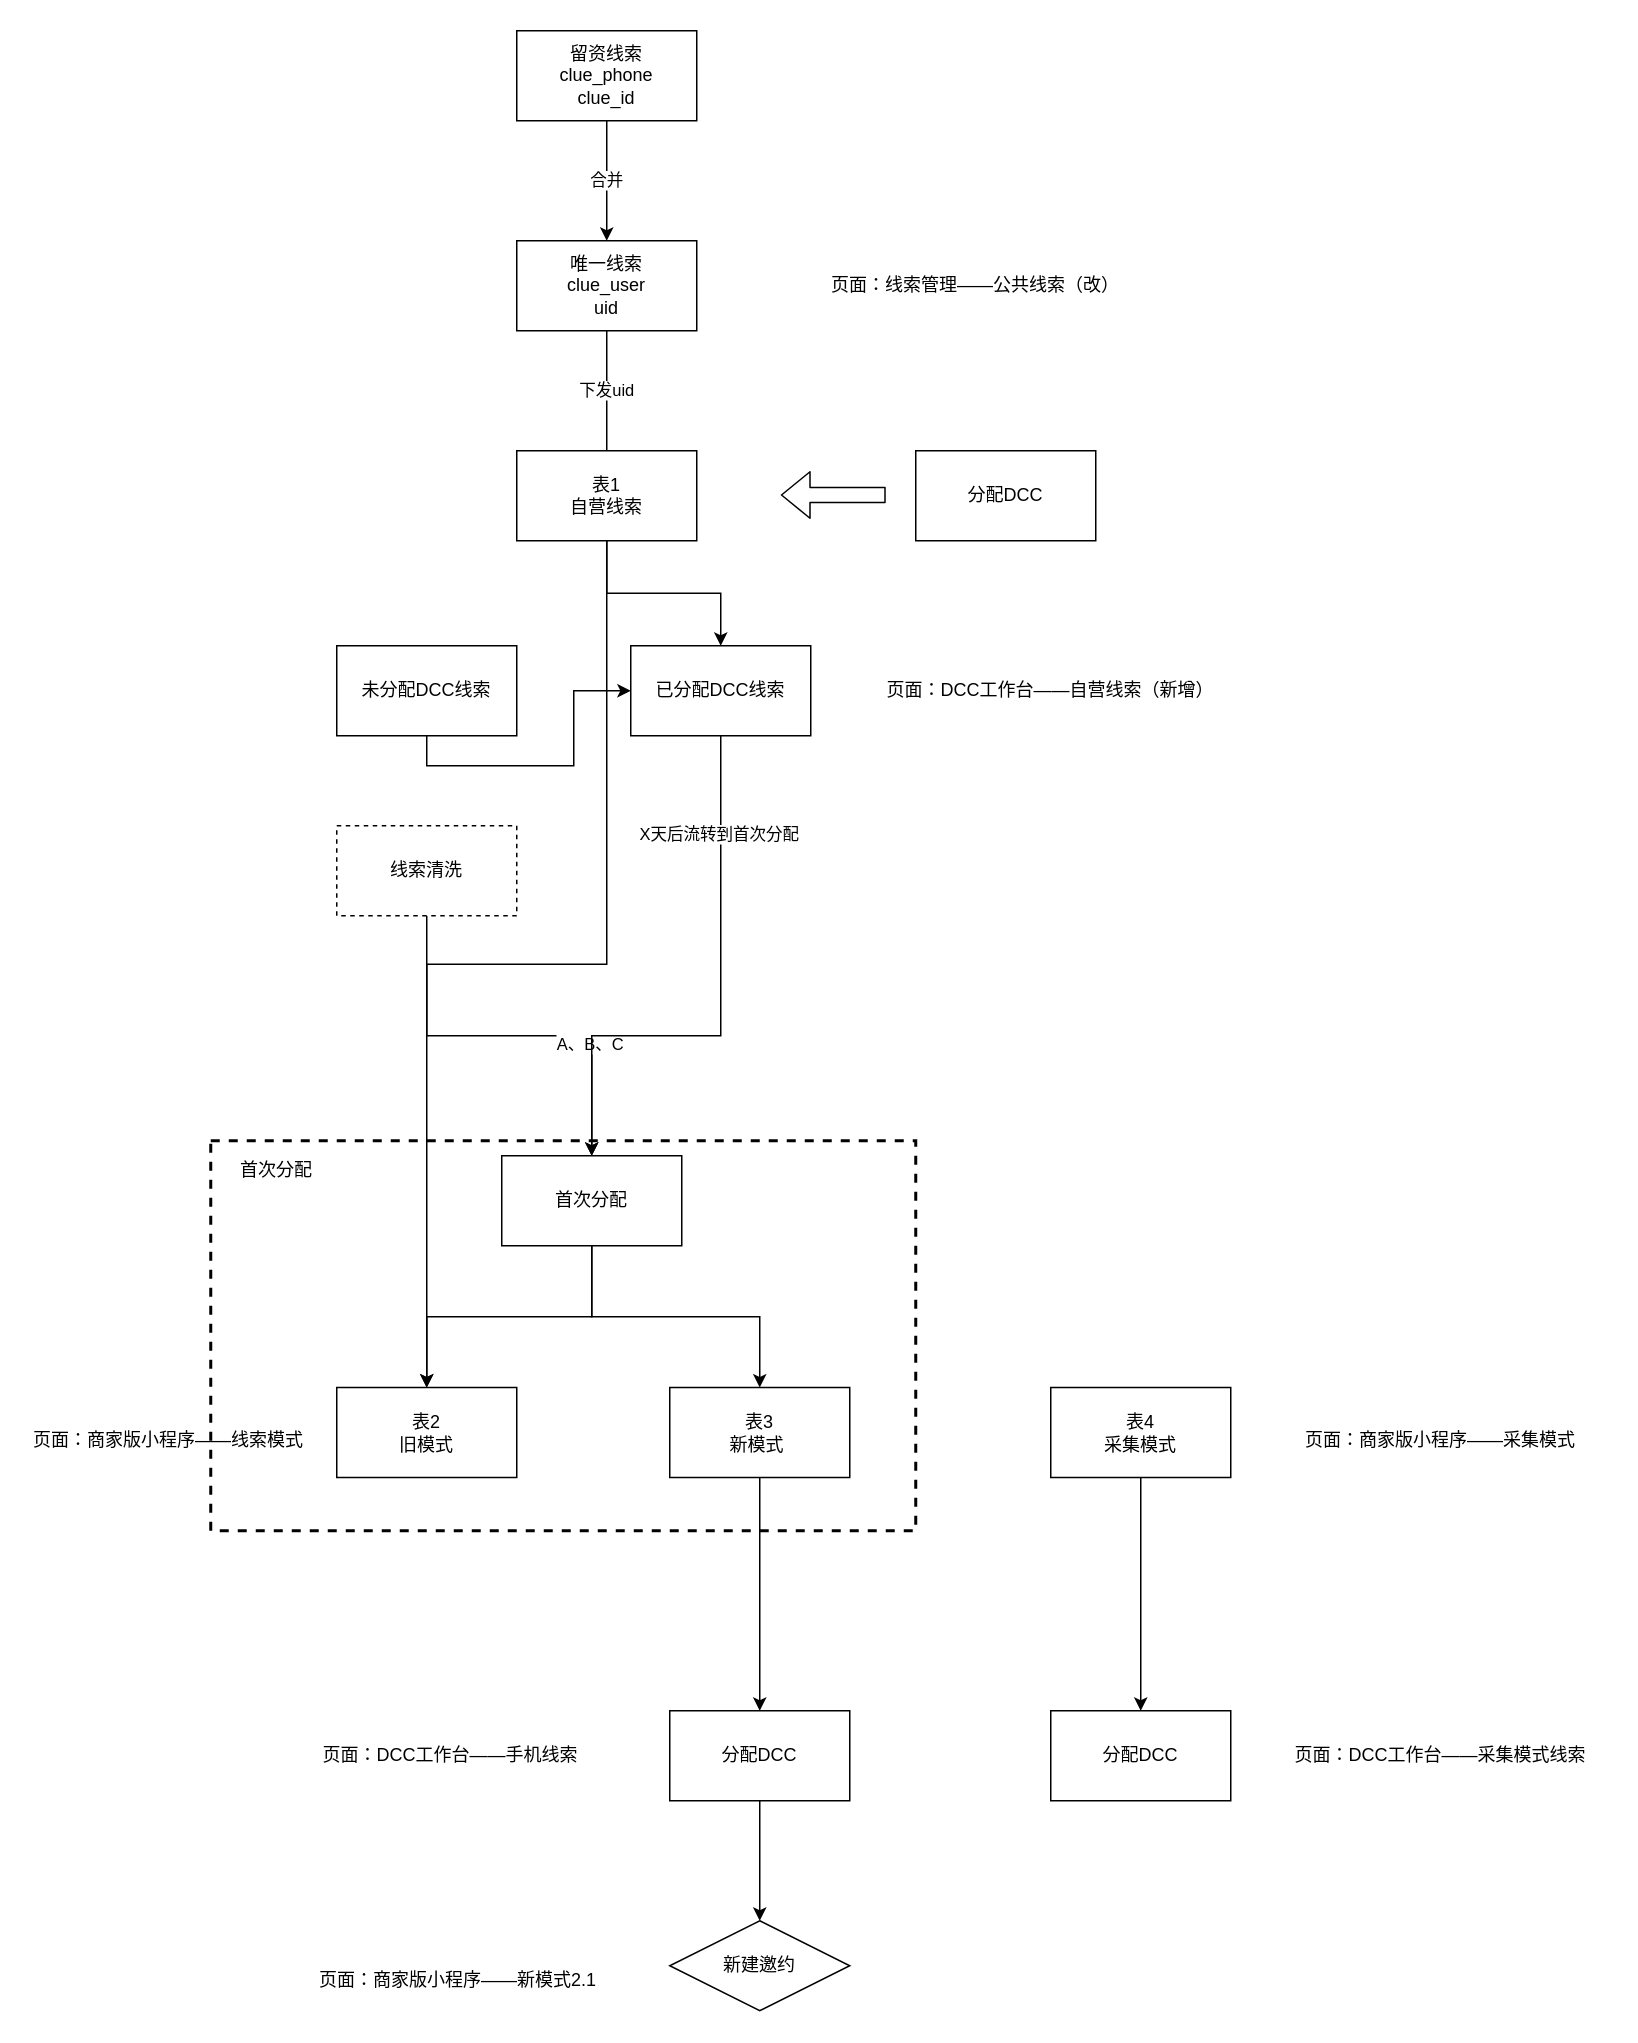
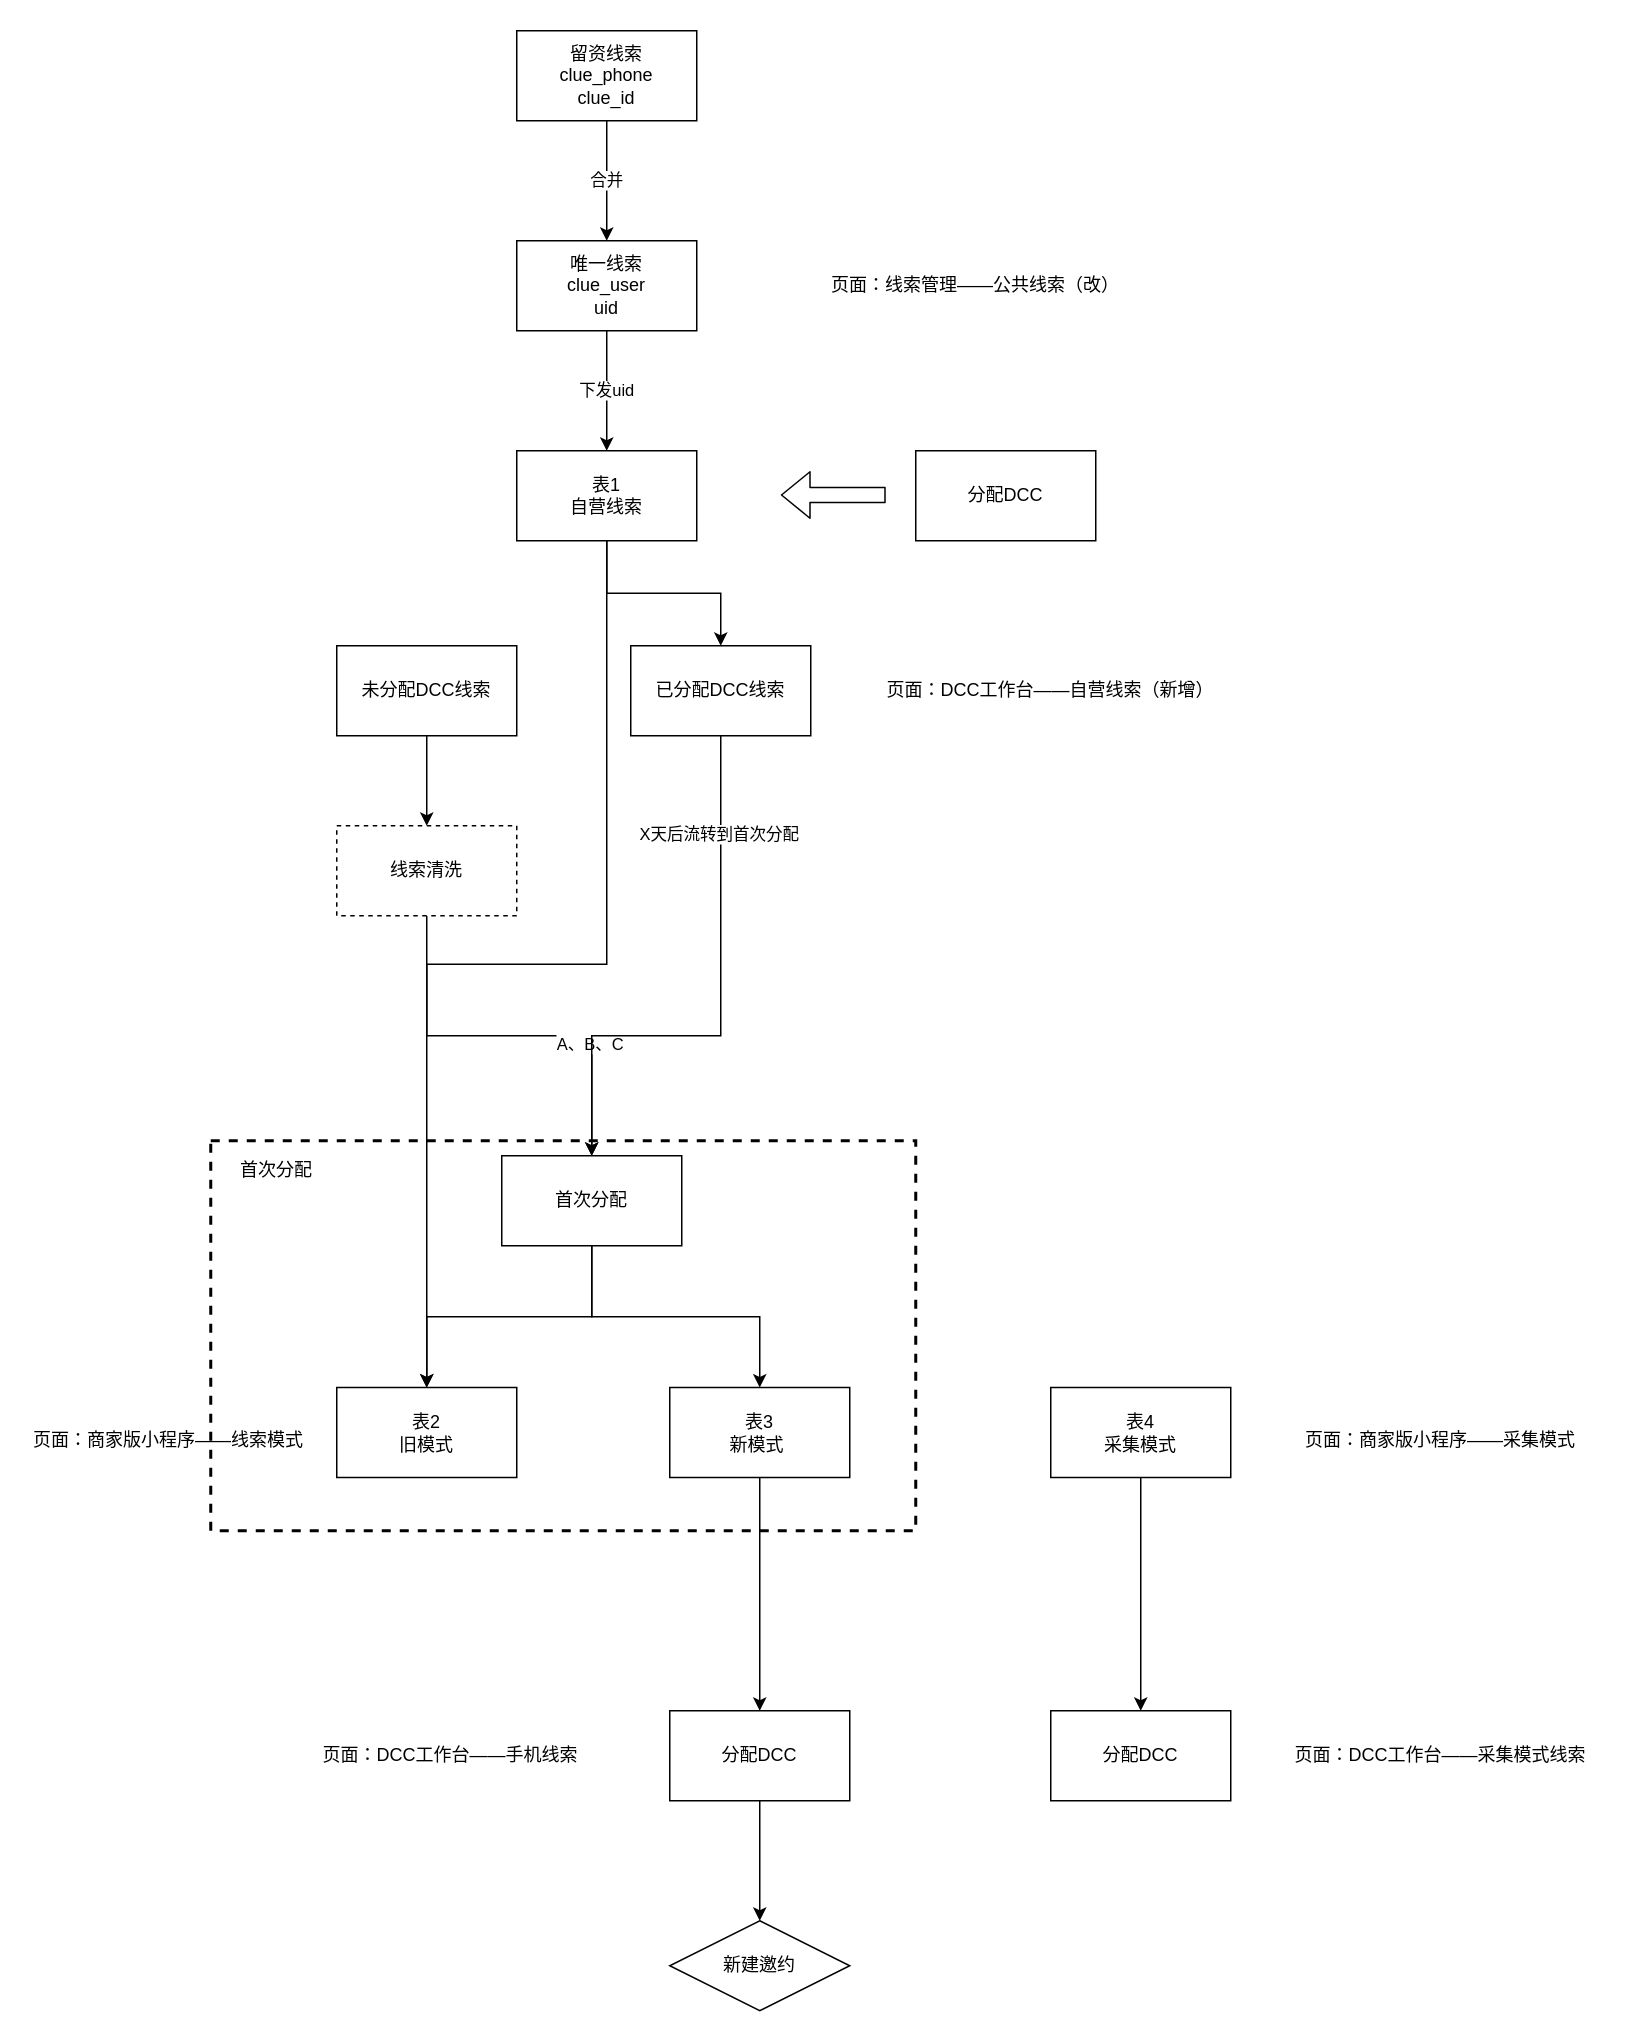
(607, 443) -> (607, 439)
(560, 766) -> (427, 789)
(458, 1981) -> none
